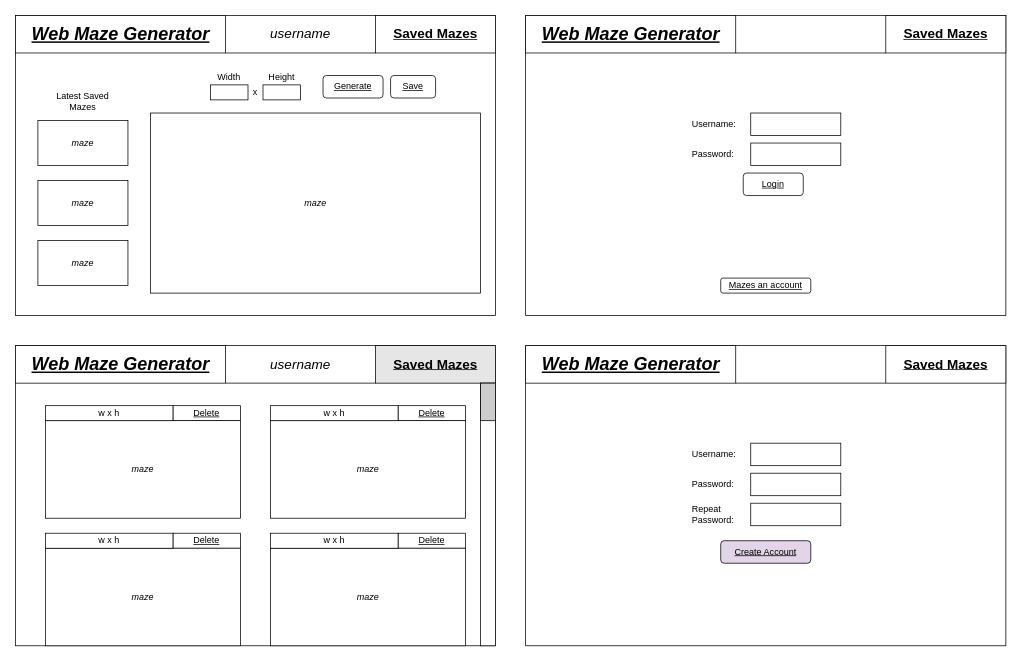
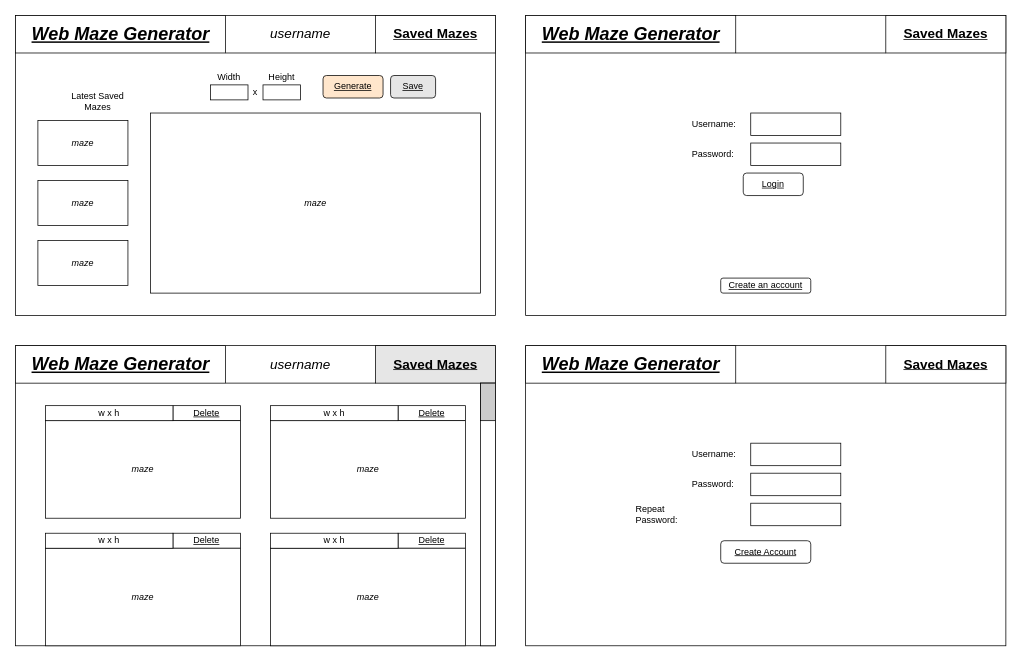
(353, 87) -> (353, 87)
(413, 87) -> (413, 87)
(83, 102) -> (98, 102)
(765, 285) -> (765, 285)
(717, 514) -> (660, 514)
(765, 552) -> (765, 552)
